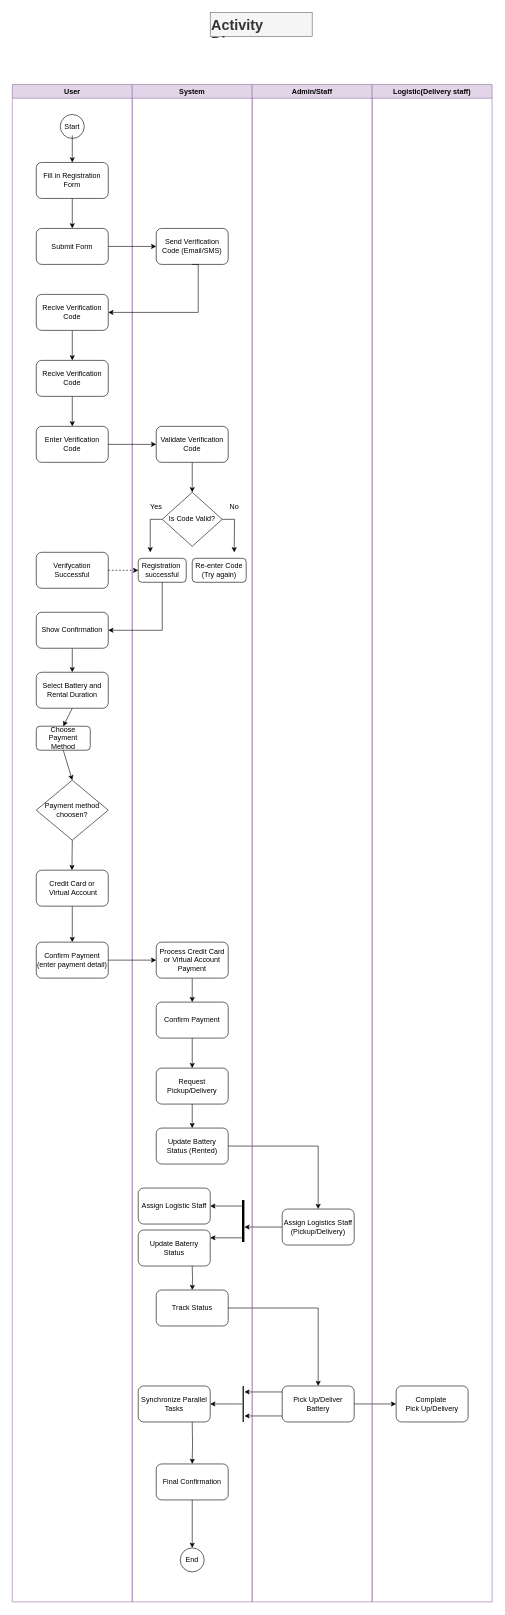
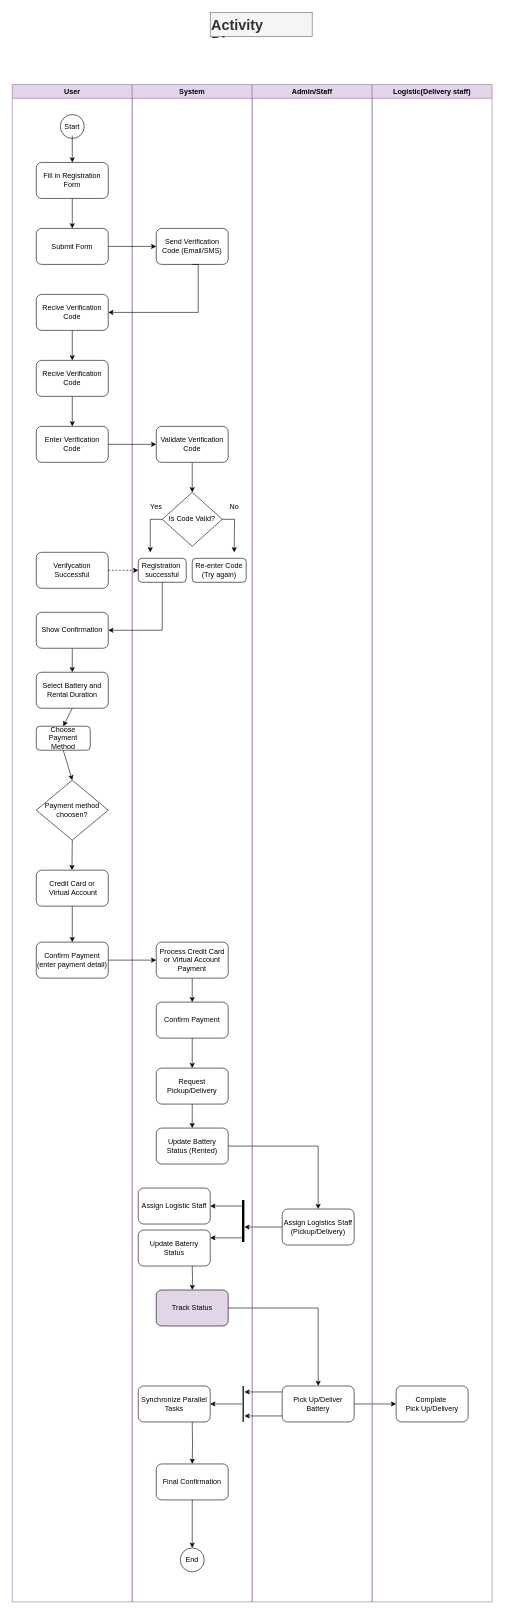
(192, 1308) -> (192, 1308)
